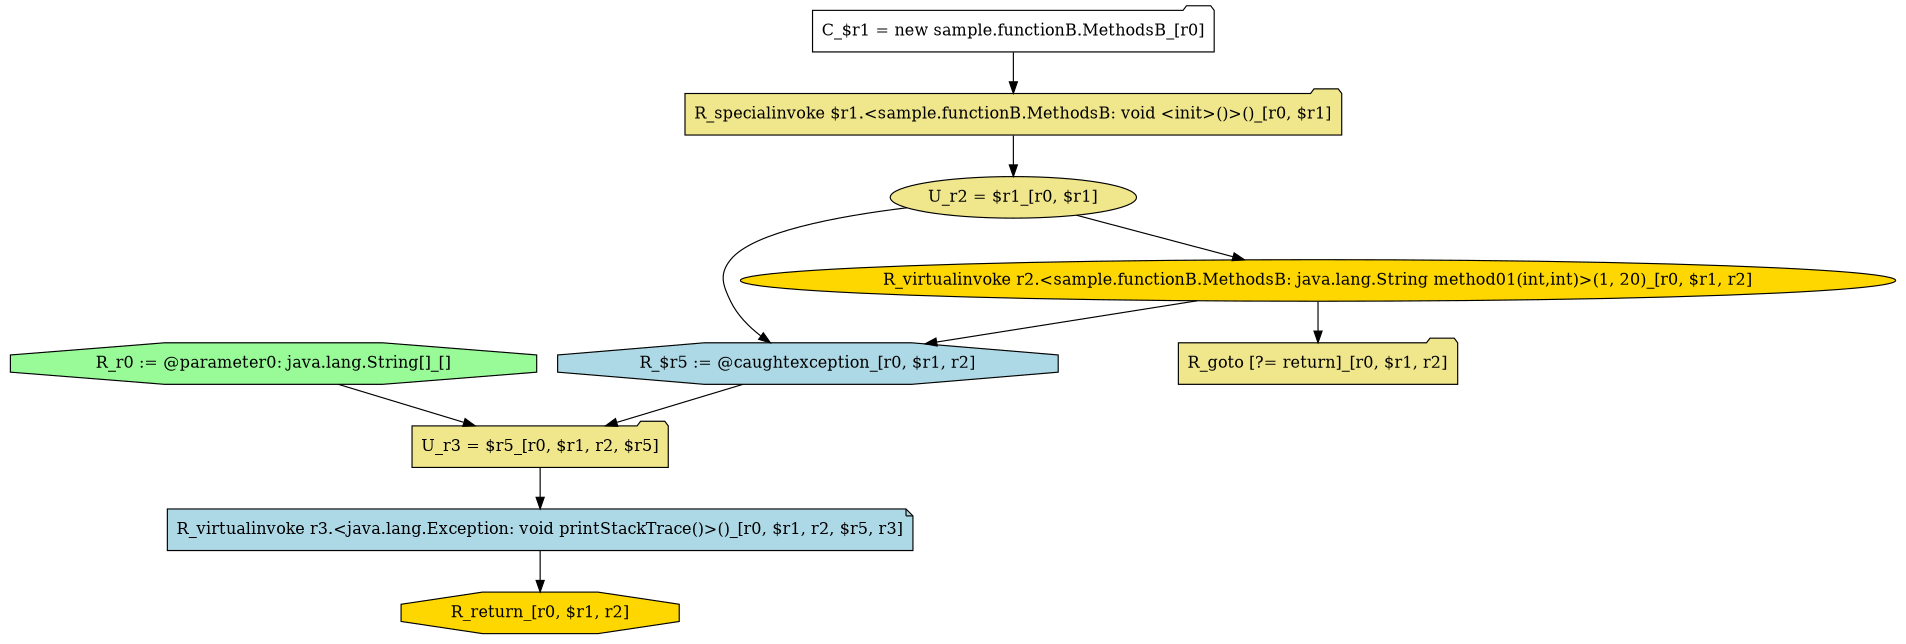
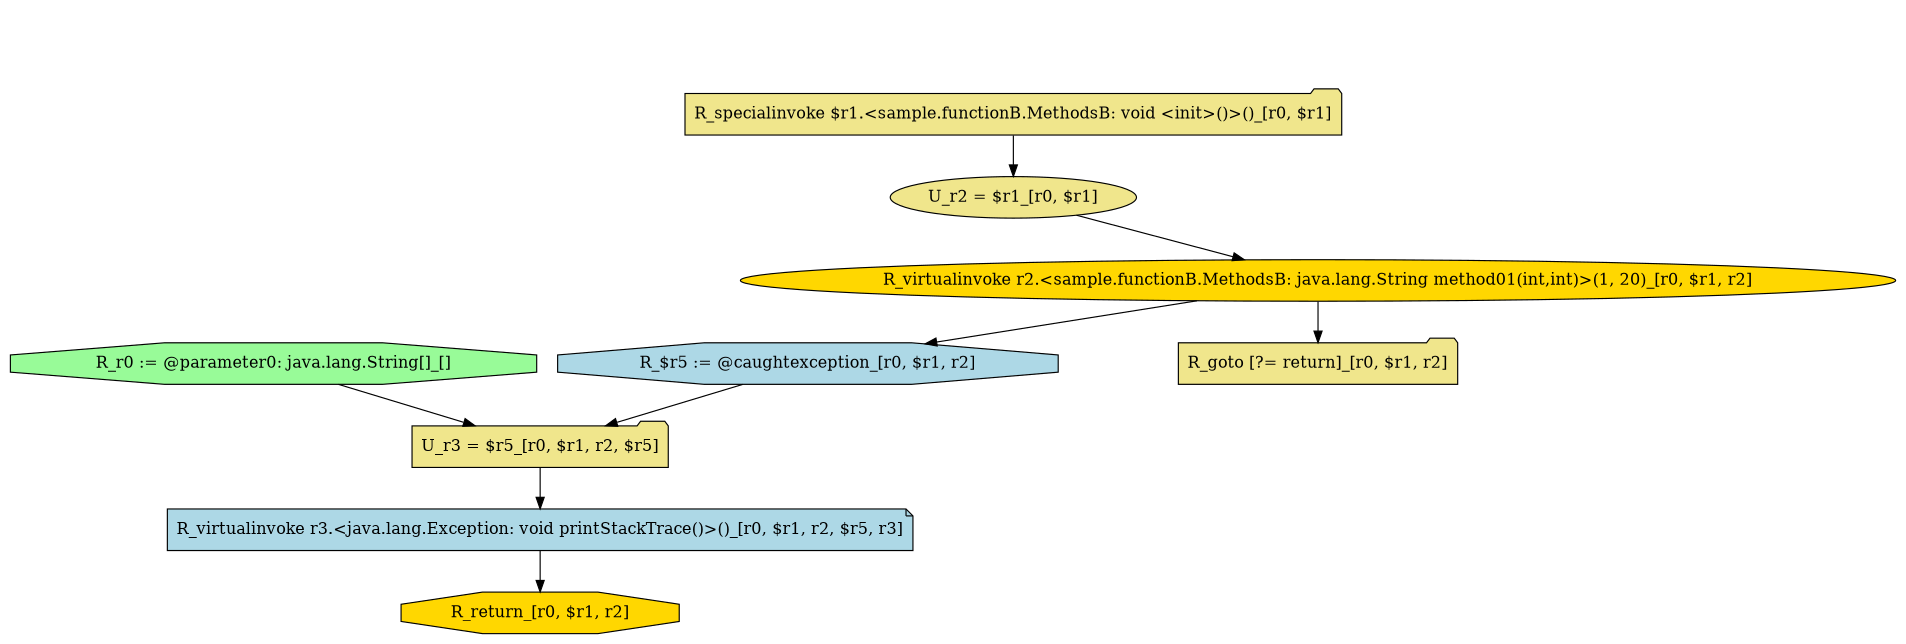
(1013, 31) -> none
(771, 236) -> none
